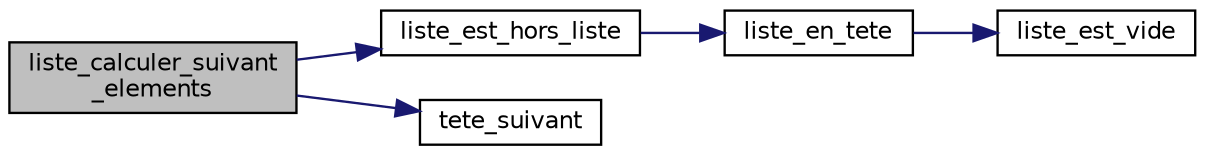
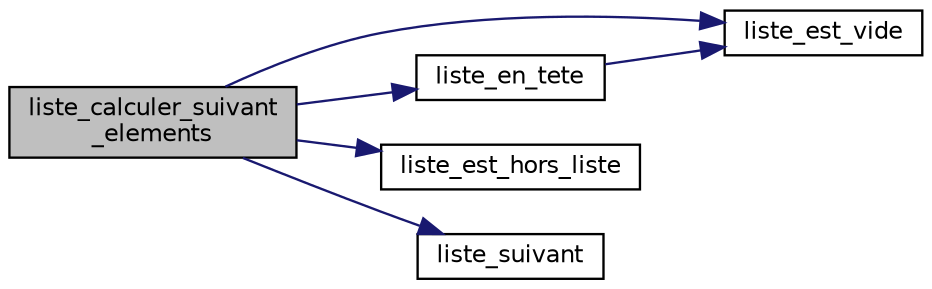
none -> (458, 22)
(670, 33) -> (345, 98)
(511, 122) -> (511, 256)
